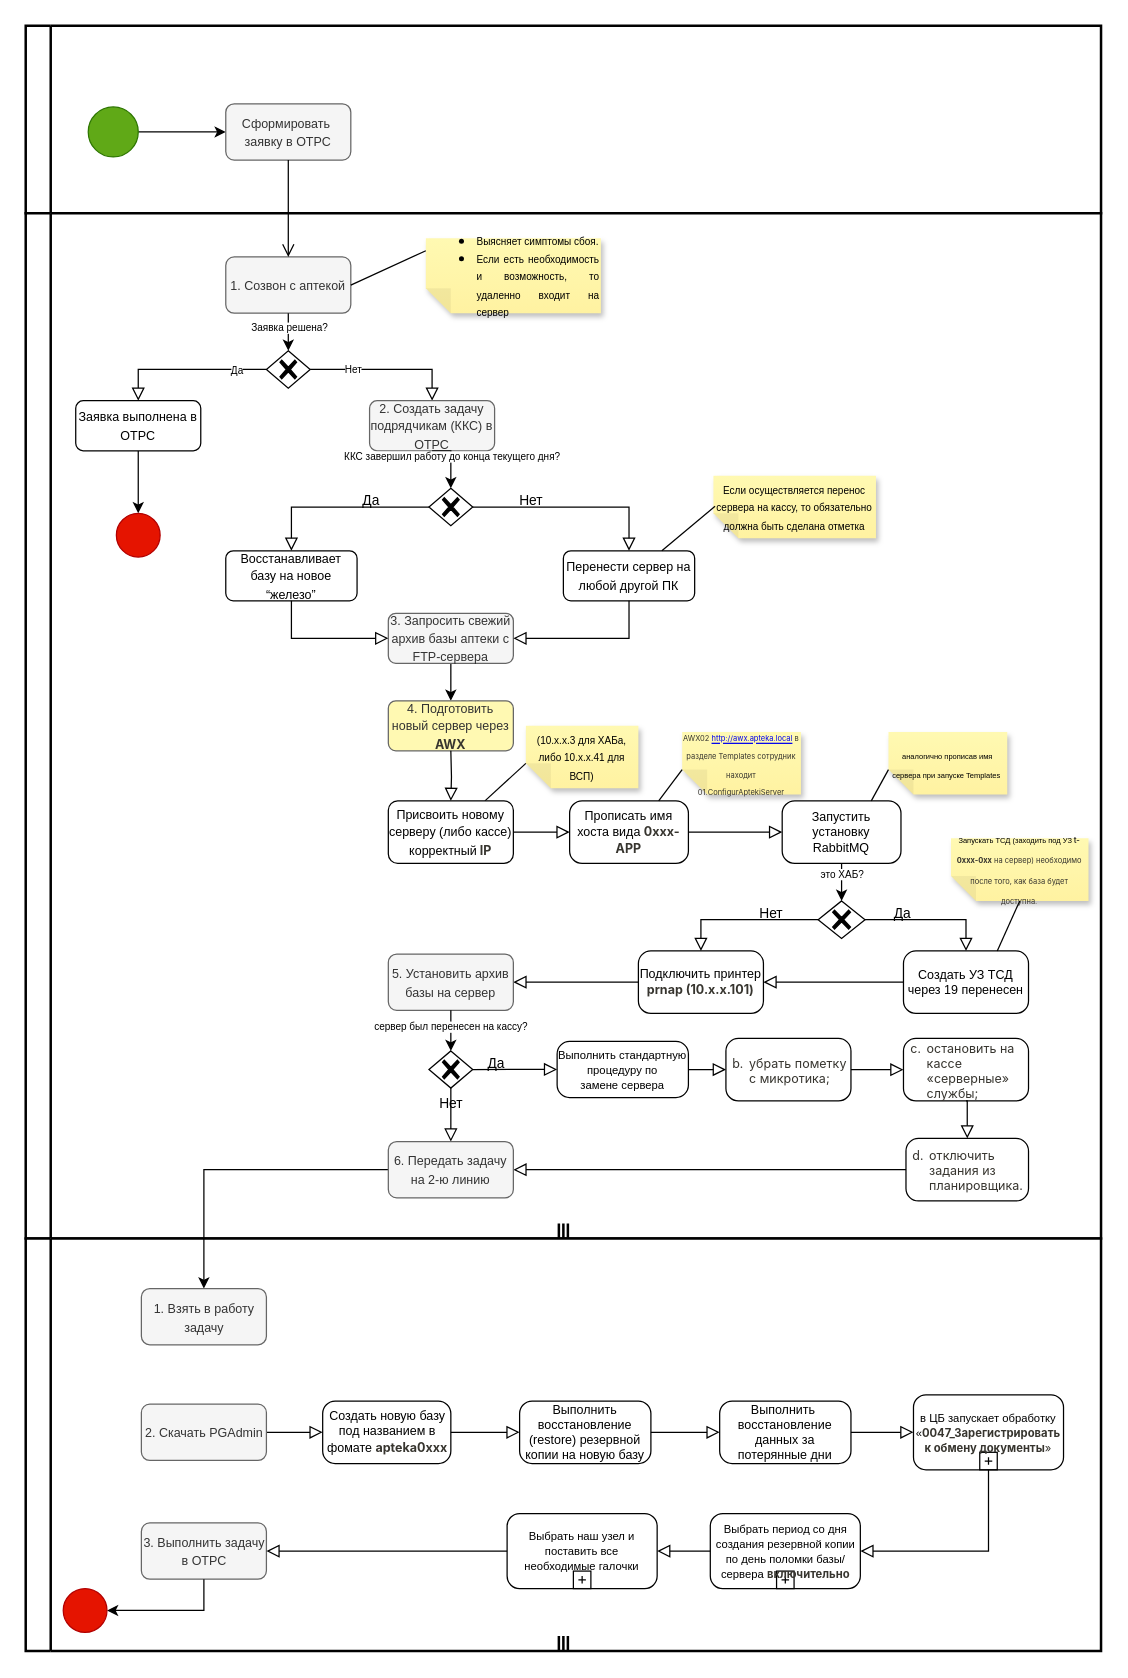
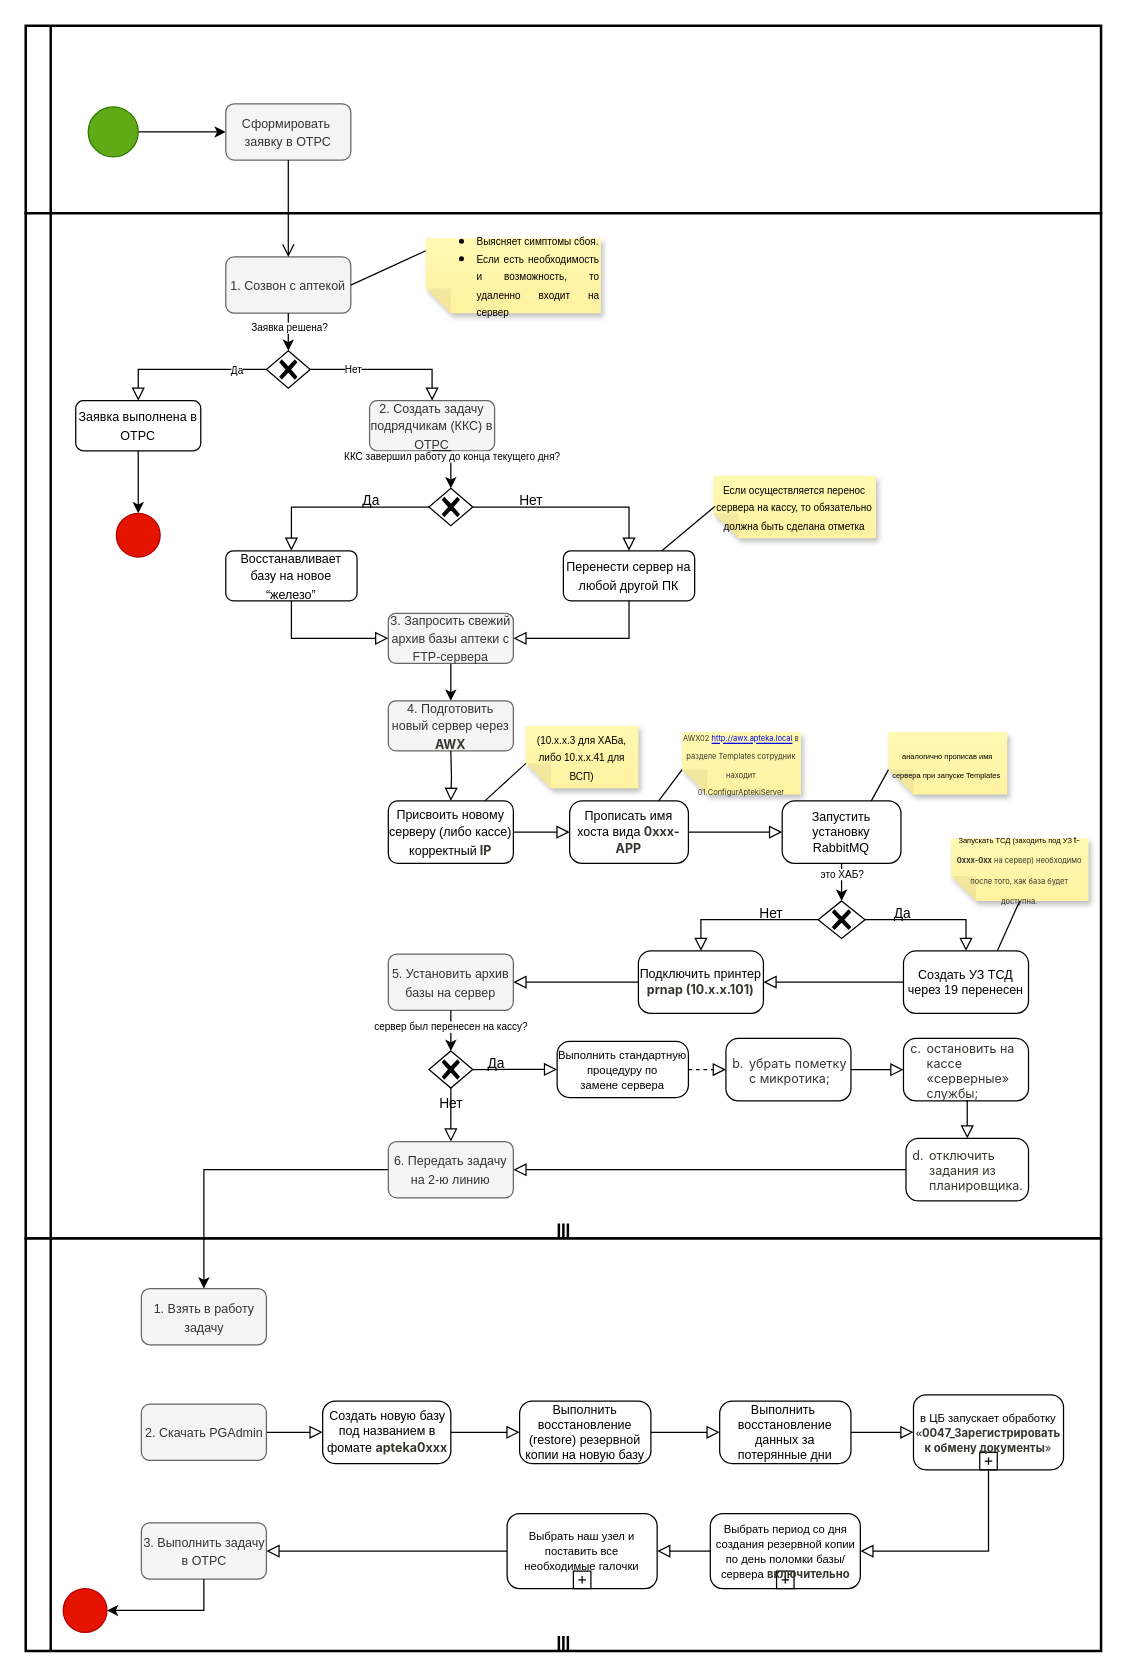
(451, 726) -> (451, 726)
(701, 1069) -> (701, 1069)
